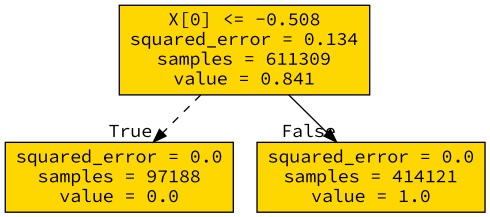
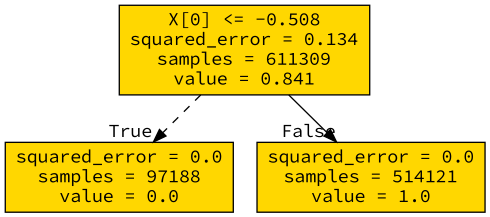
(371, 177) -> (371, 177)
